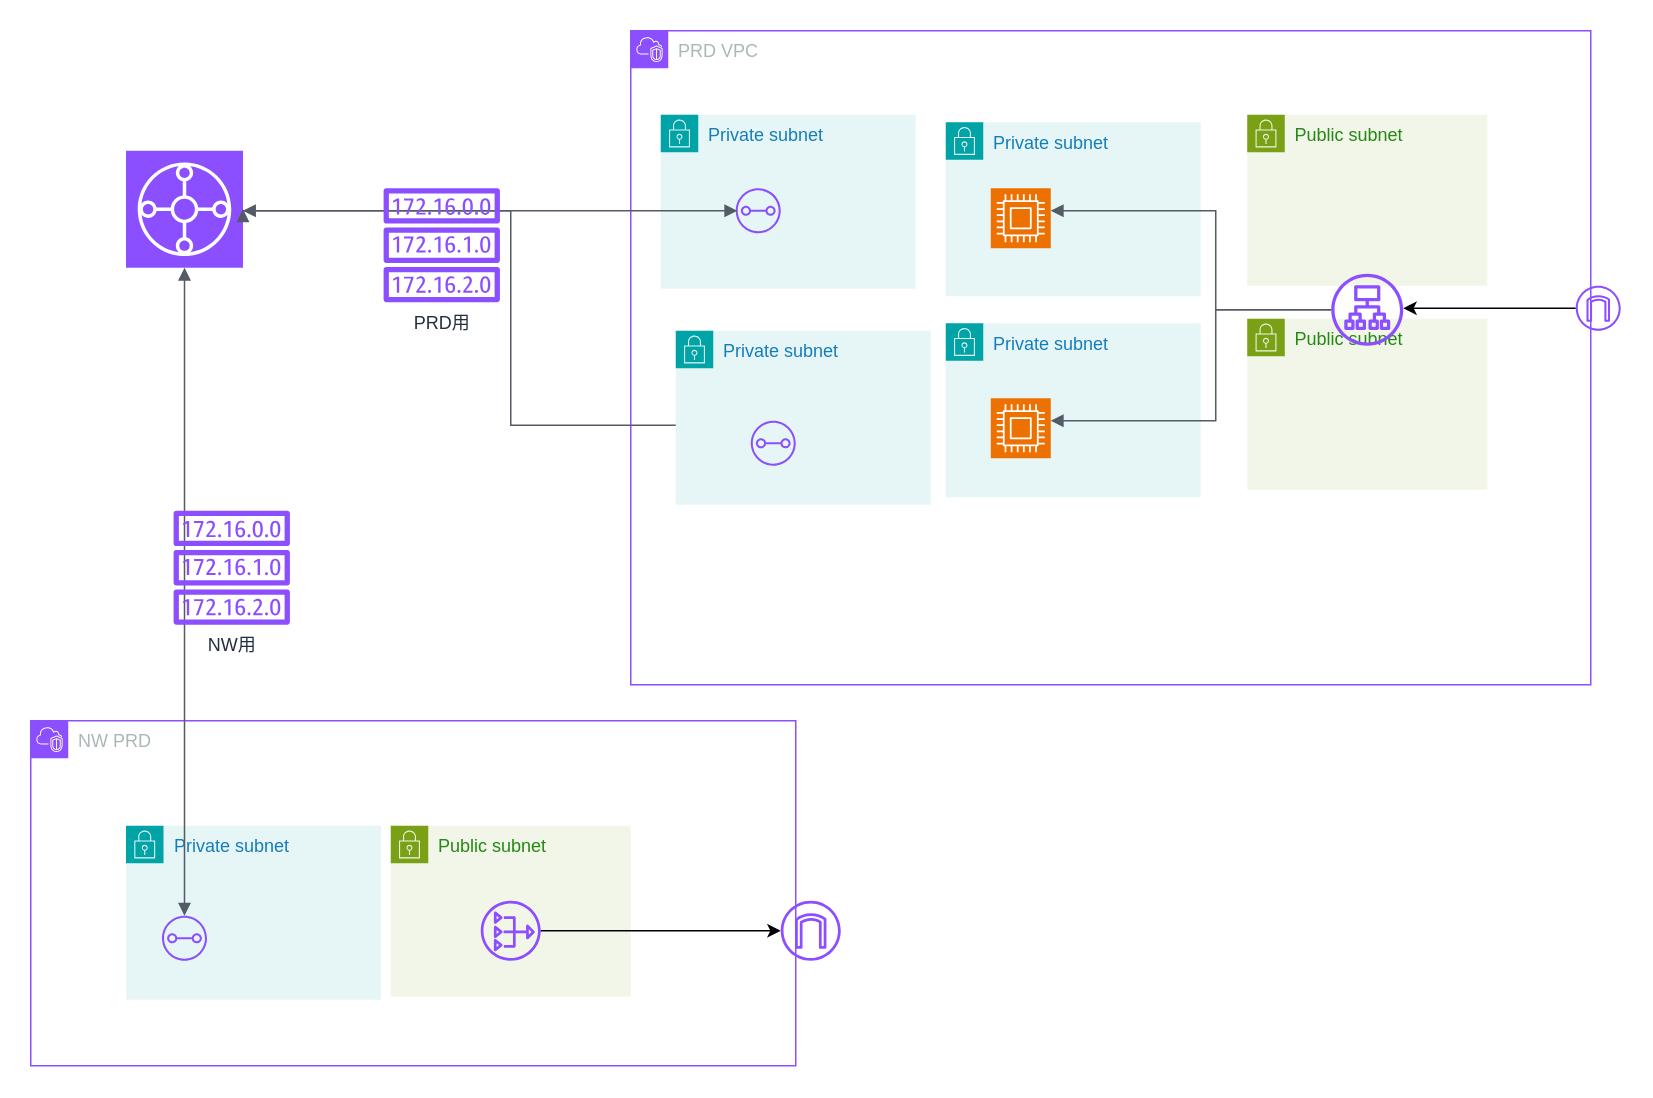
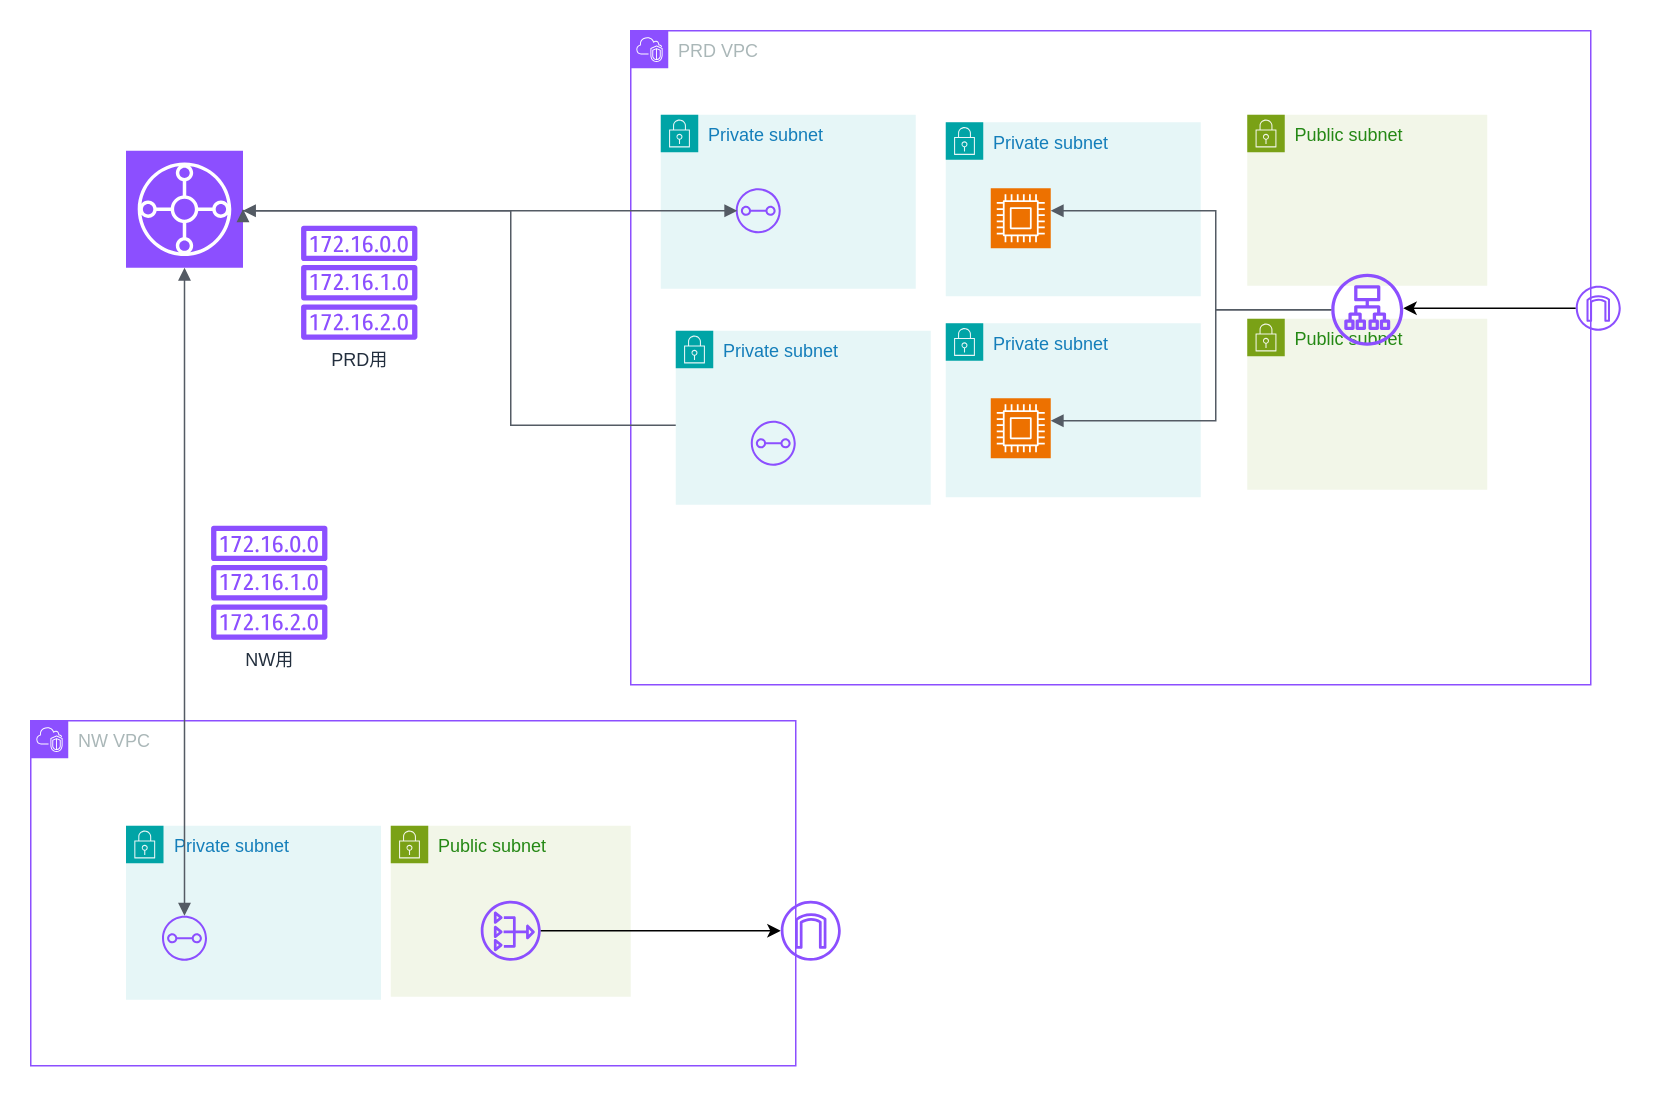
(442, 245) -> (359, 283)
(232, 568) -> (269, 583)
(107, 742) -> (107, 742)
